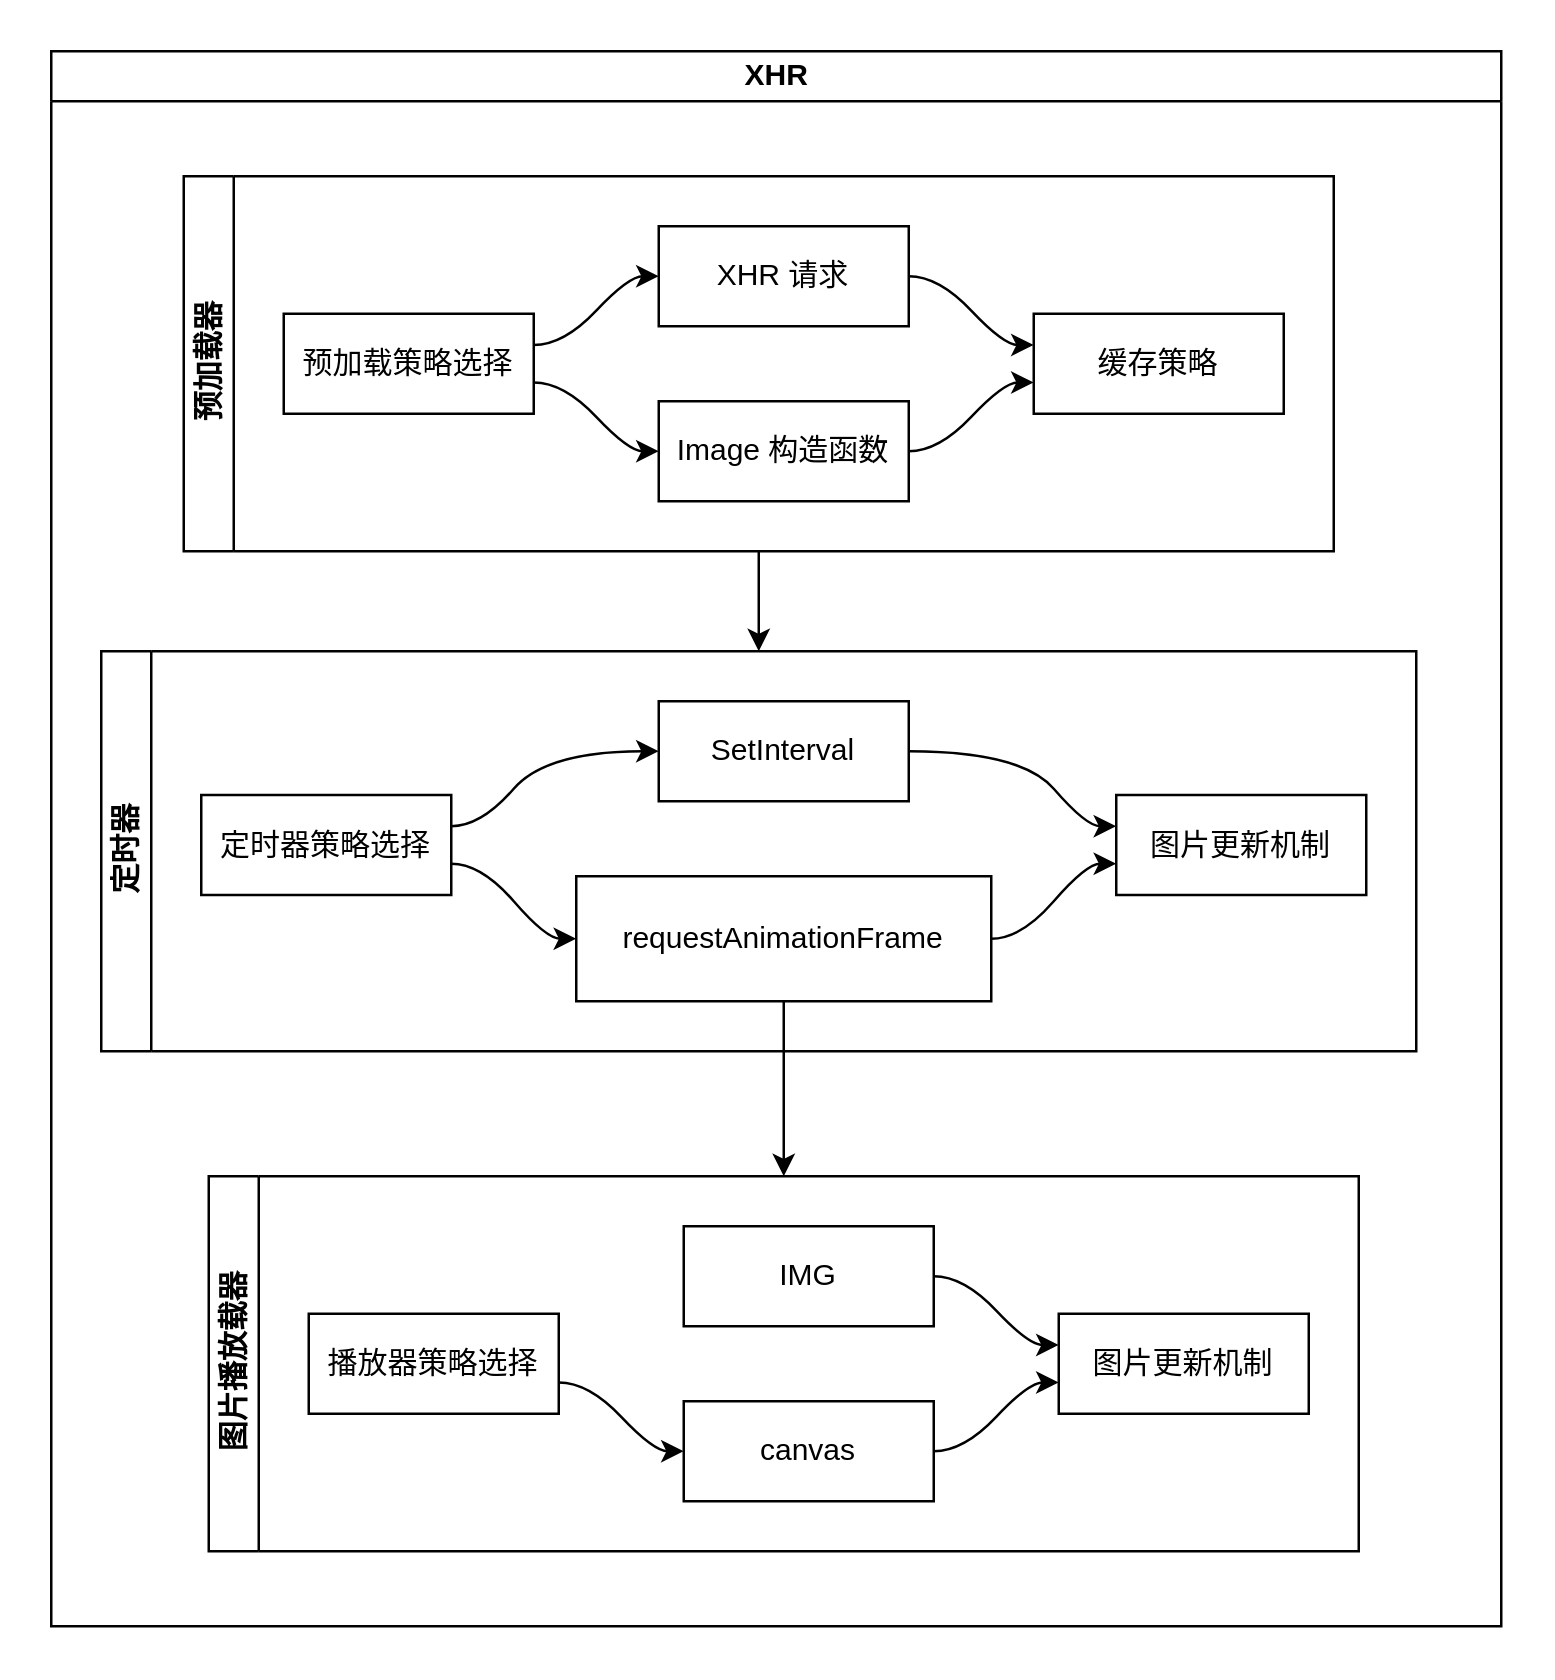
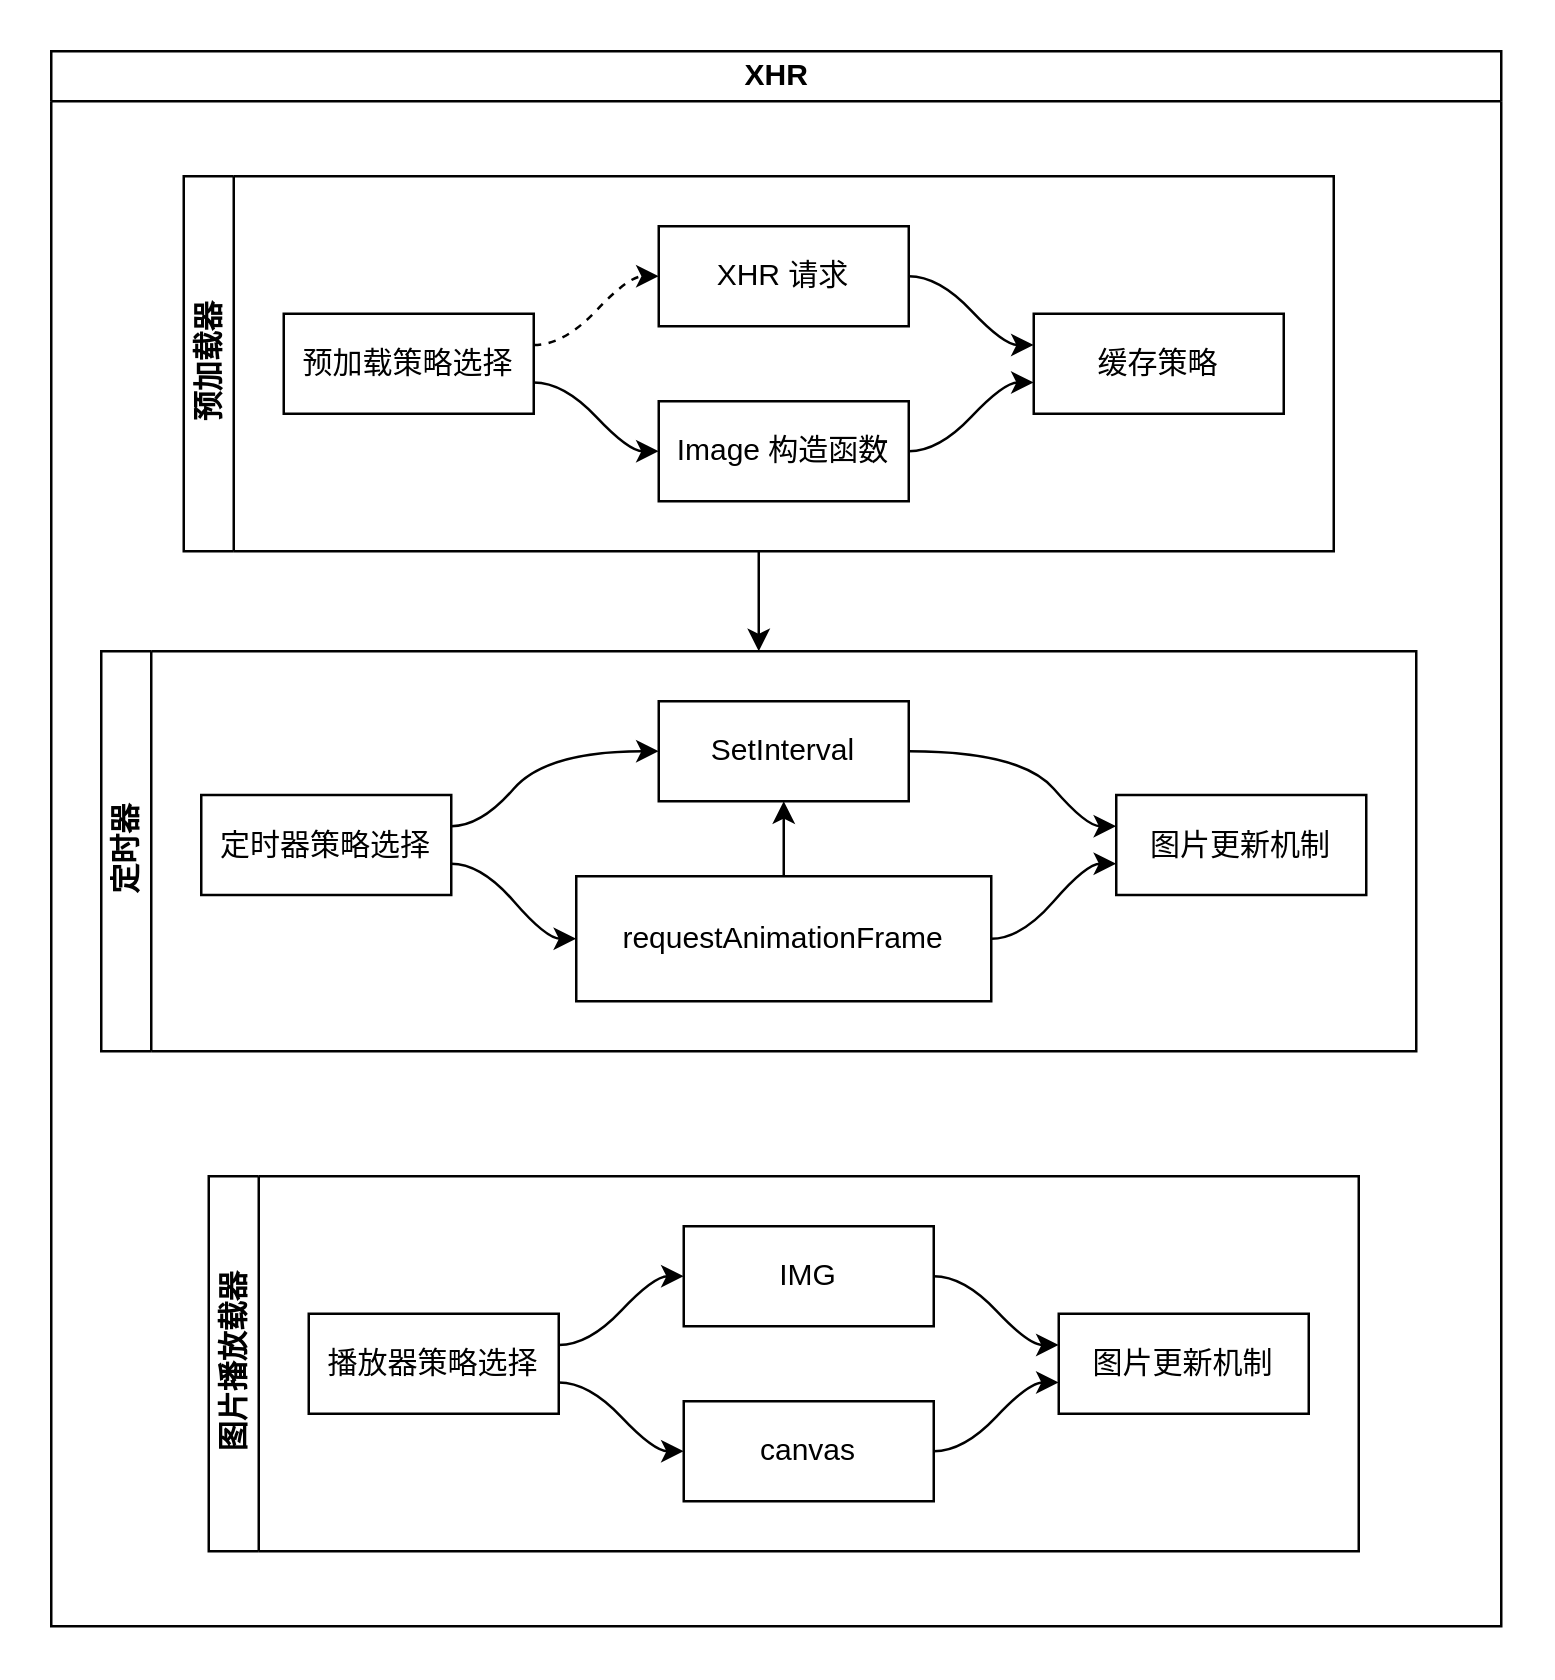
(593, 314) -> (593, 314)
(784, 1107) -> (784, 830)
none -> (616, 1316)
